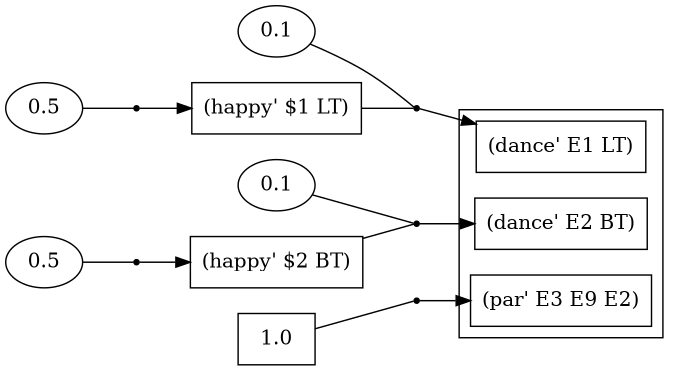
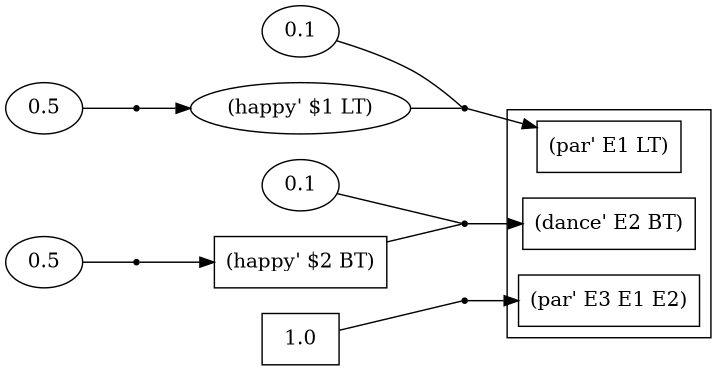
(277, 108) -> (301, 108)
(561, 147) -> (609, 147)
(561, 301) -> (609, 301)
